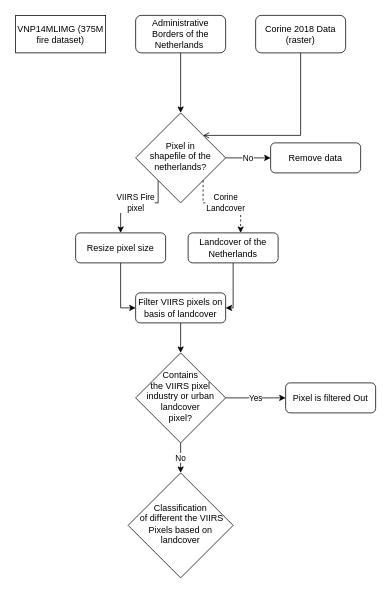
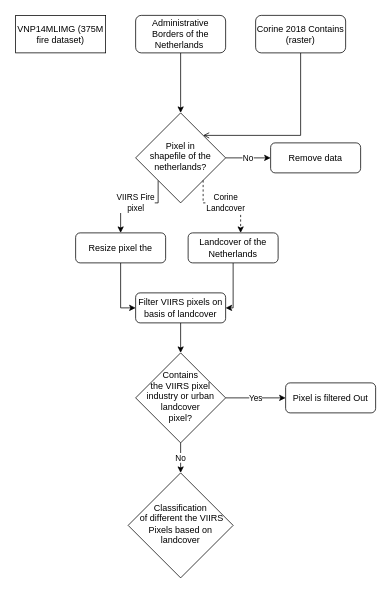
(300, 34) -> (300, 34)
(120, 248) -> (120, 248)
